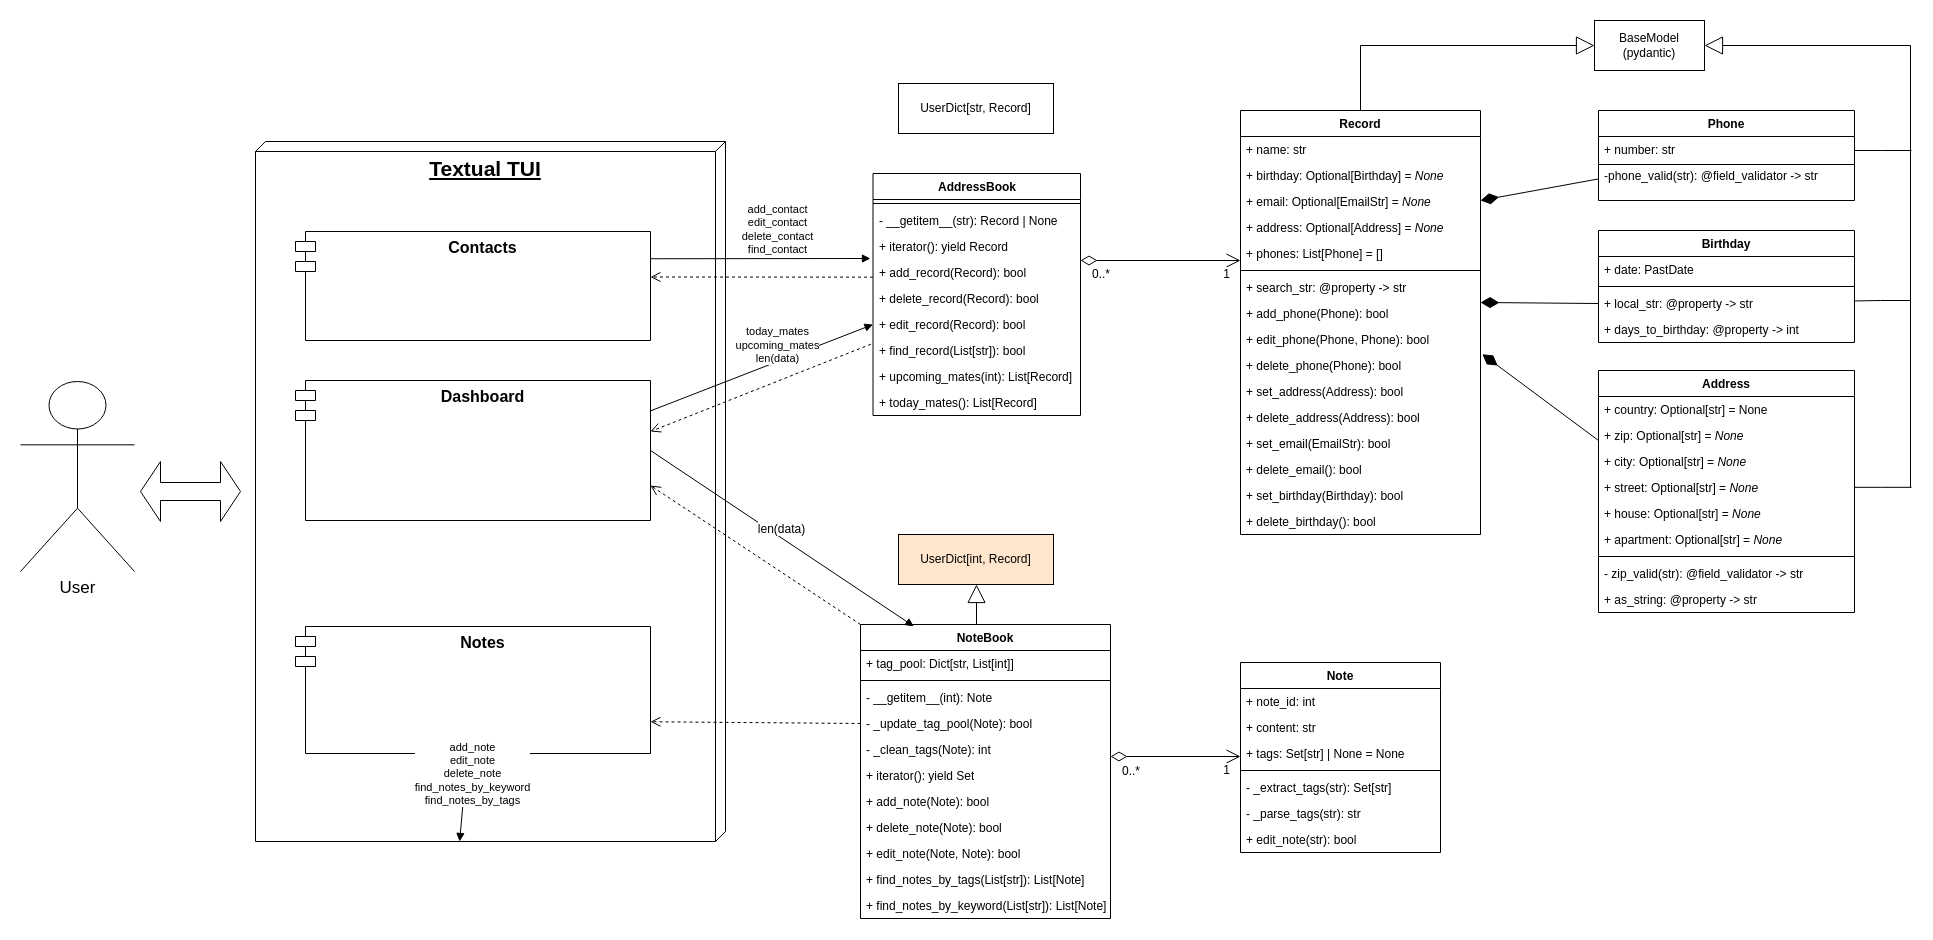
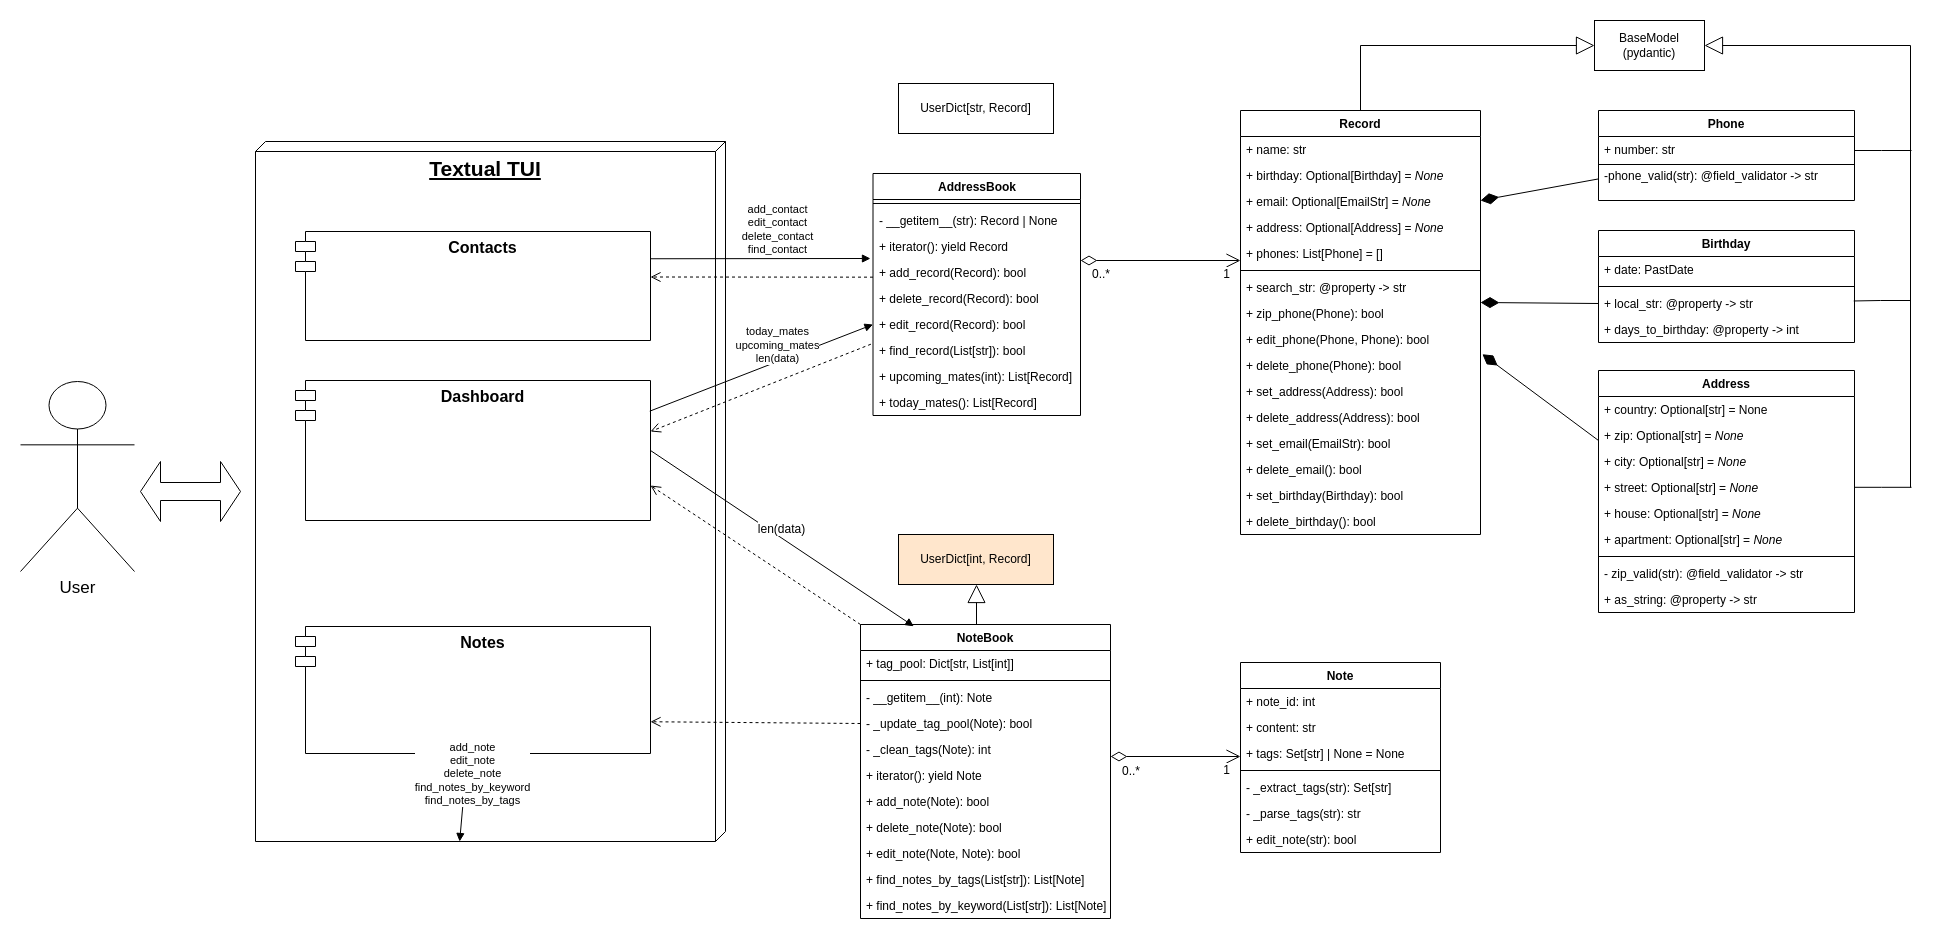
(1322, 315) -> (1321, 315)
(933, 777) -> (936, 777)
